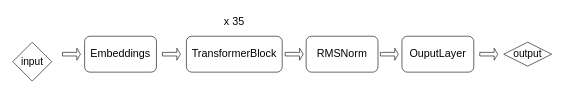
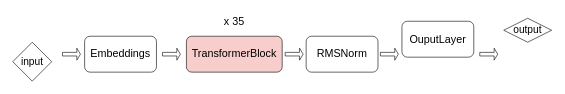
(234, 54) -> (234, 54)
(438, 54) -> (438, 39)
(528, 54) -> (528, 30)
